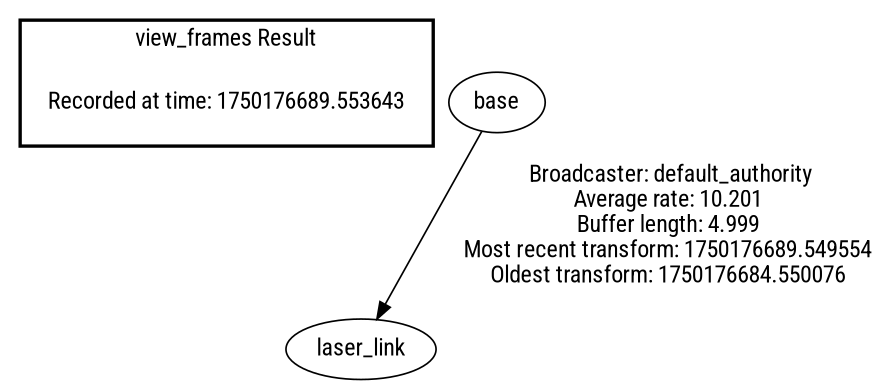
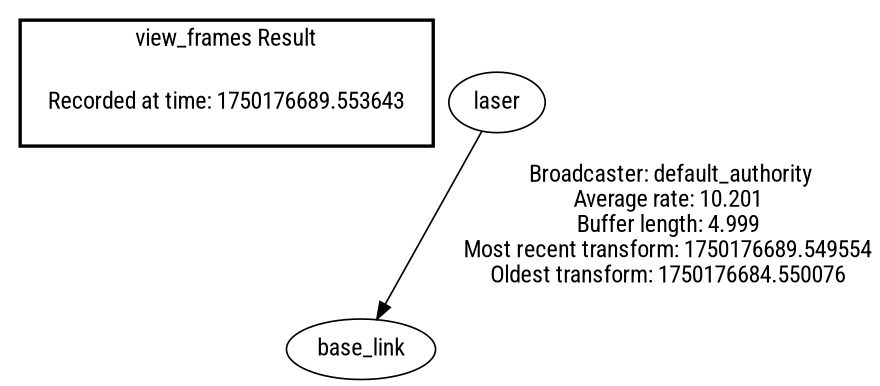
(497, 102) -> (497, 102)
(361, 349) -> (361, 349)
